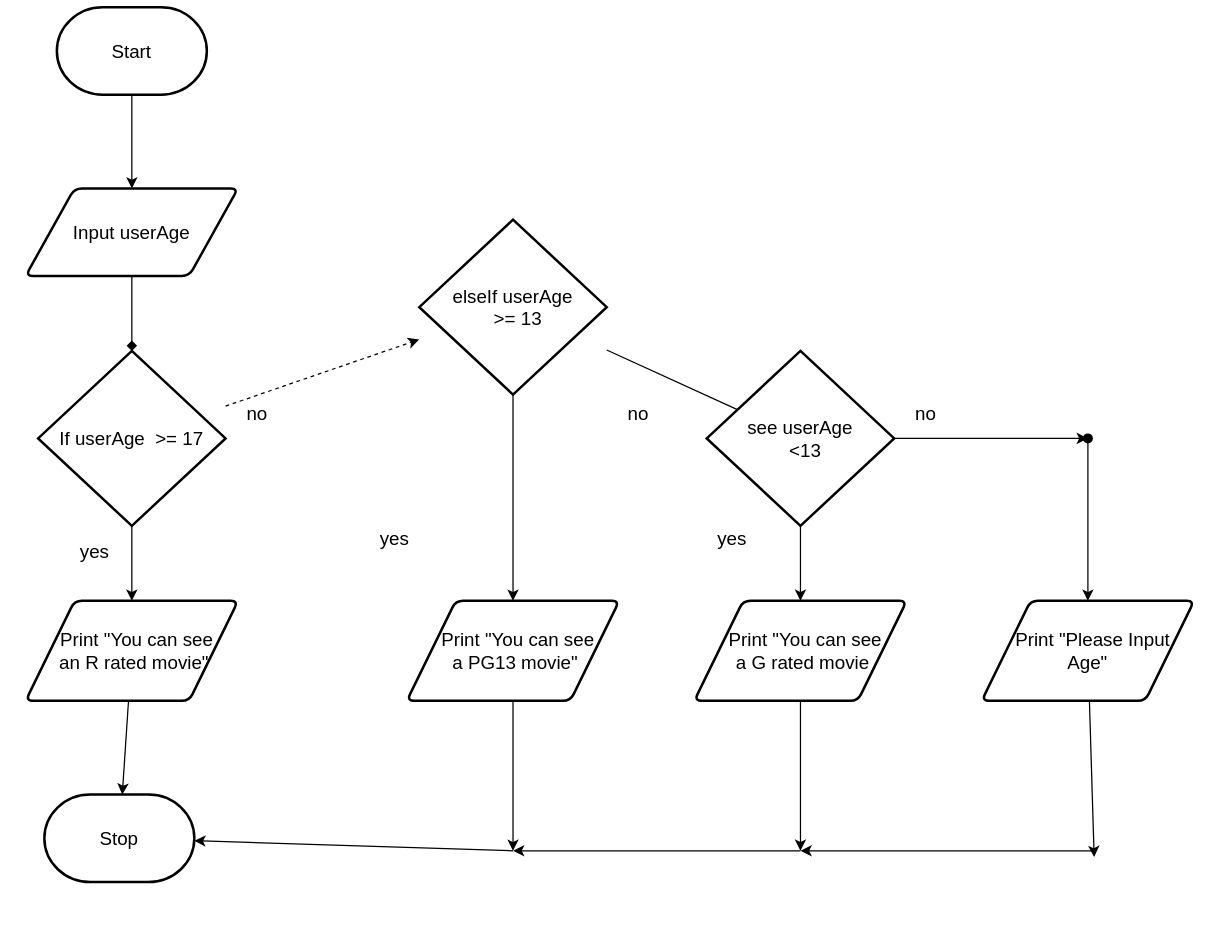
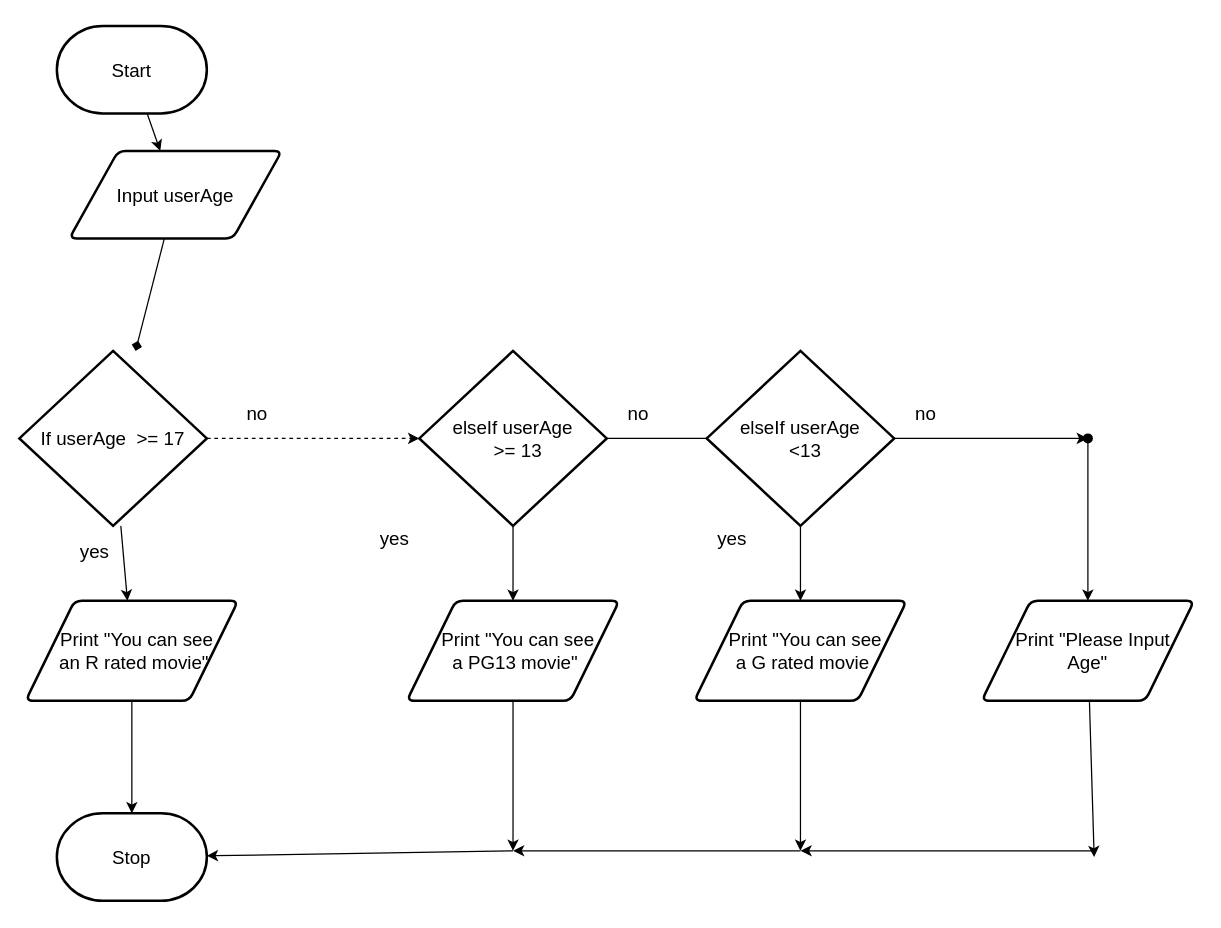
(132, 51) -> (132, 69)
(132, 232) -> (176, 194)
(513, 307) -> (513, 438)
(132, 438) -> (113, 438)
(801, 438) -> (801, 438)
(119, 838) -> (132, 857)
